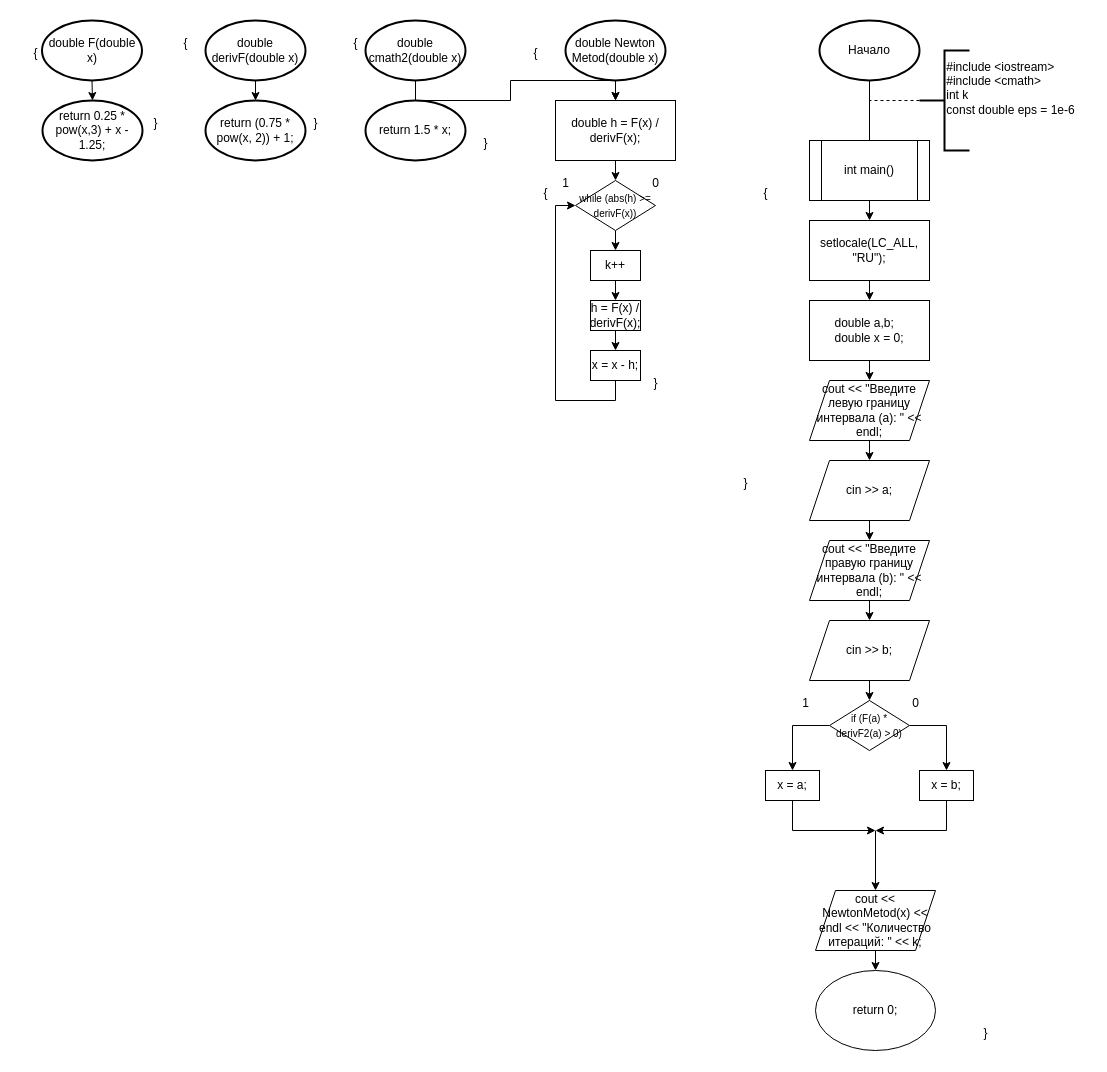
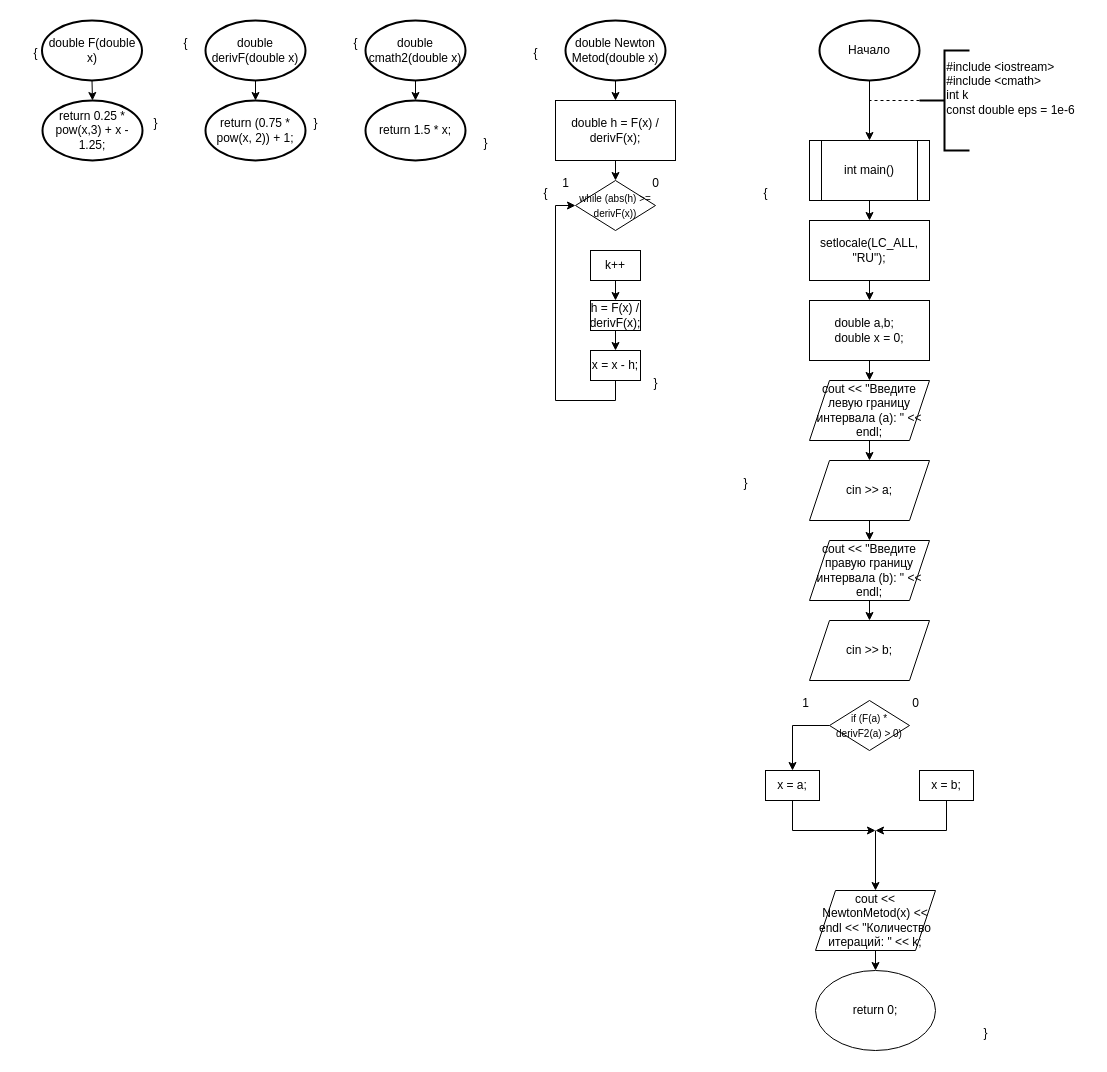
(511, 87) -> (416, 92)
(870, 134) -> (870, 132)
(616, 237) -> none
(870, 687) -> none
(947, 726) -> none
